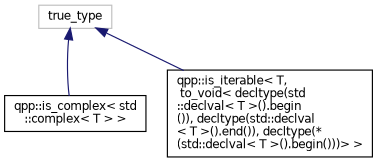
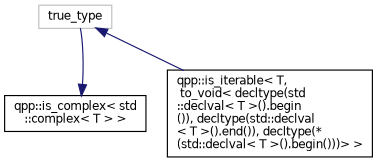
(67, 68) -> (83, 56)
